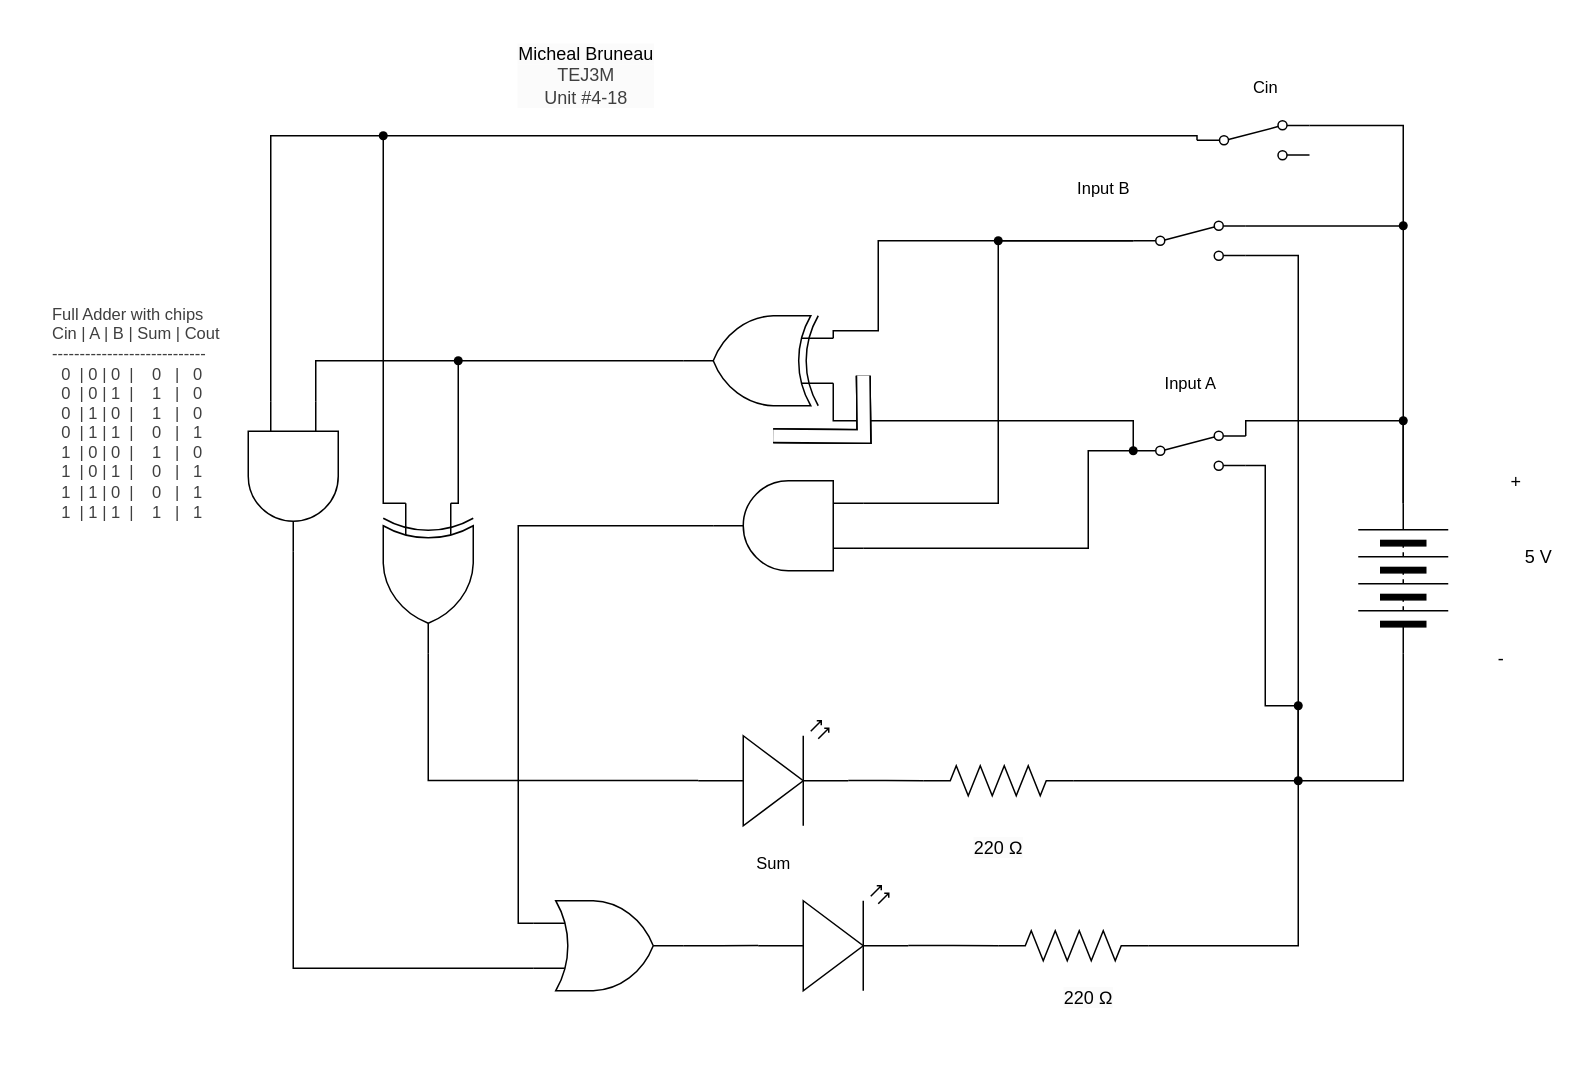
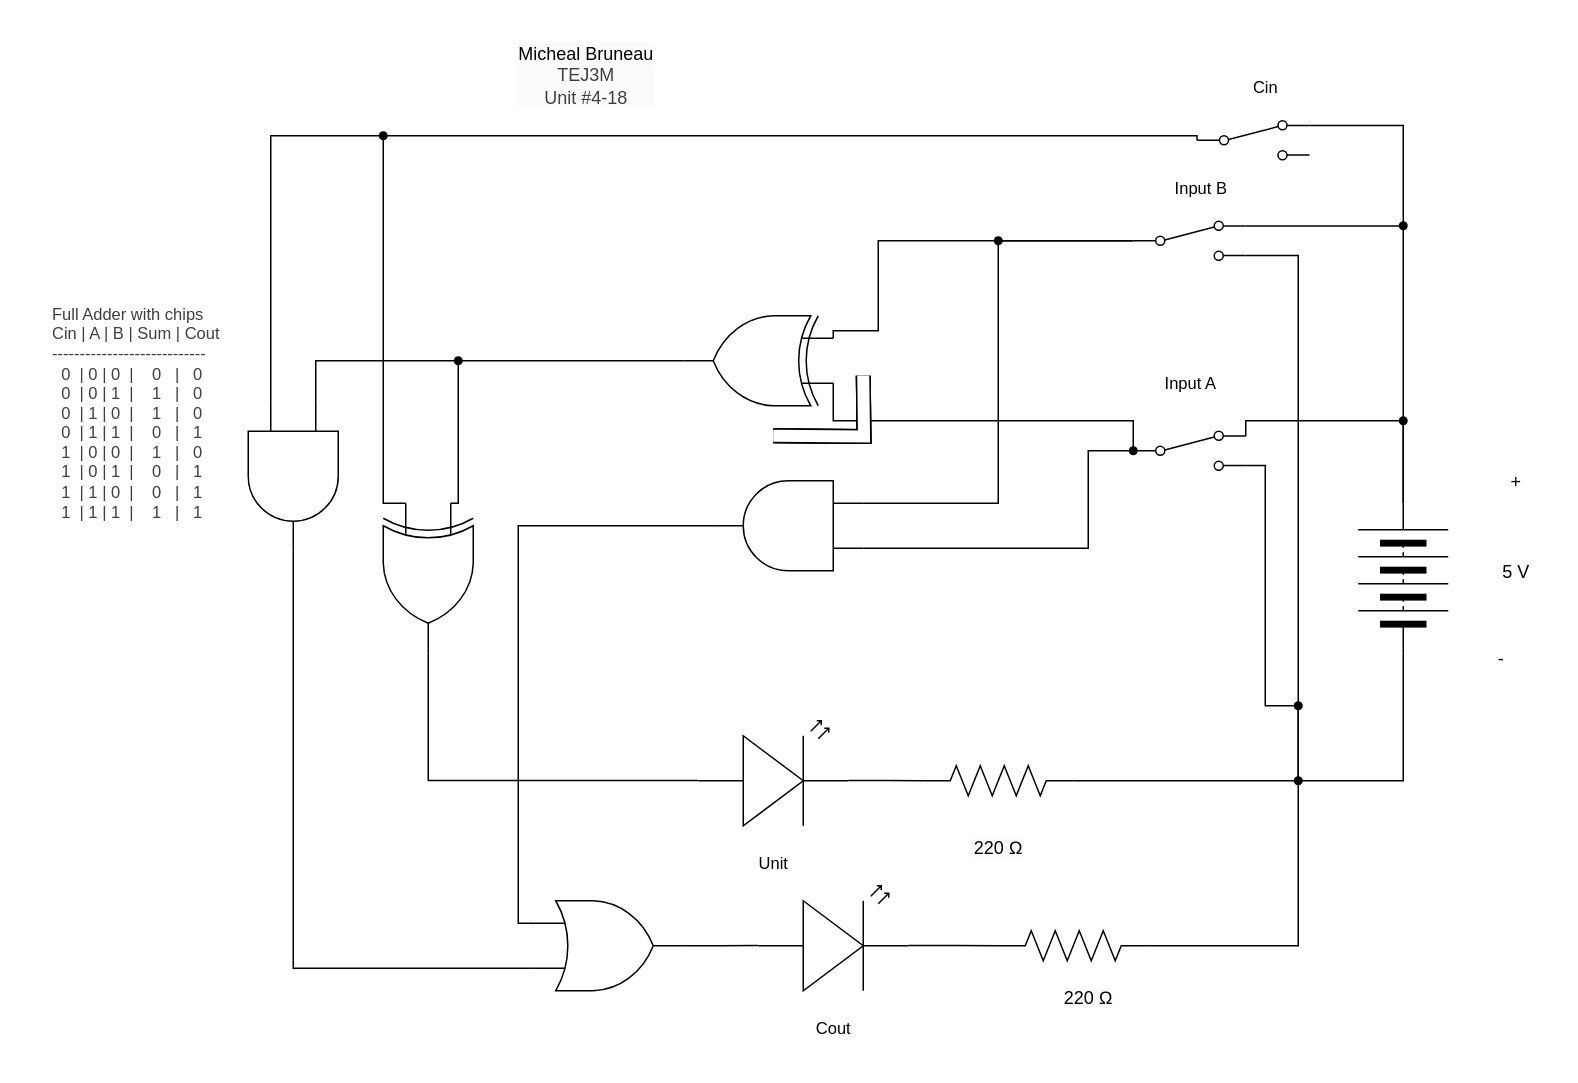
(1103, 188) -> (1201, 188)
(1538, 557) -> (1516, 572)
(774, 863) -> (774, 863)
none -> (833, 1028)
